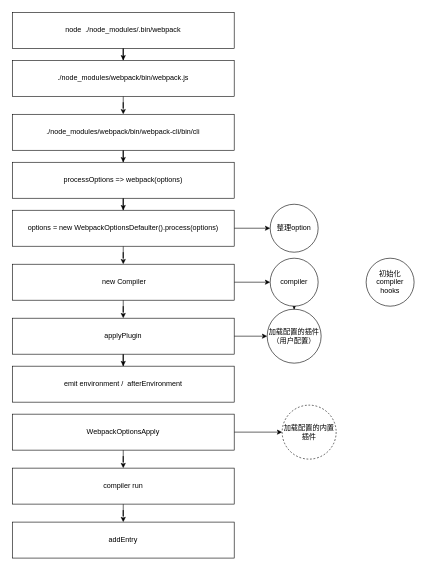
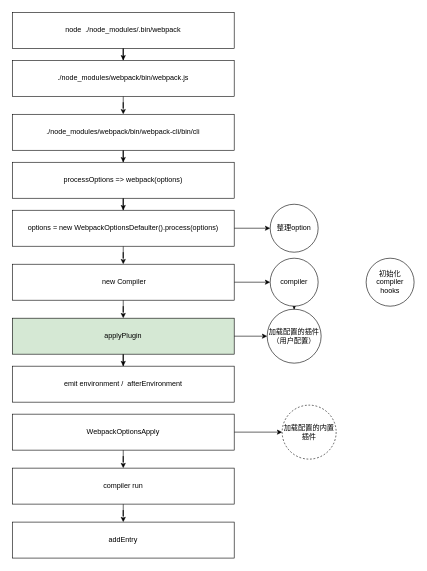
(123, 336) -> (123, 336)
